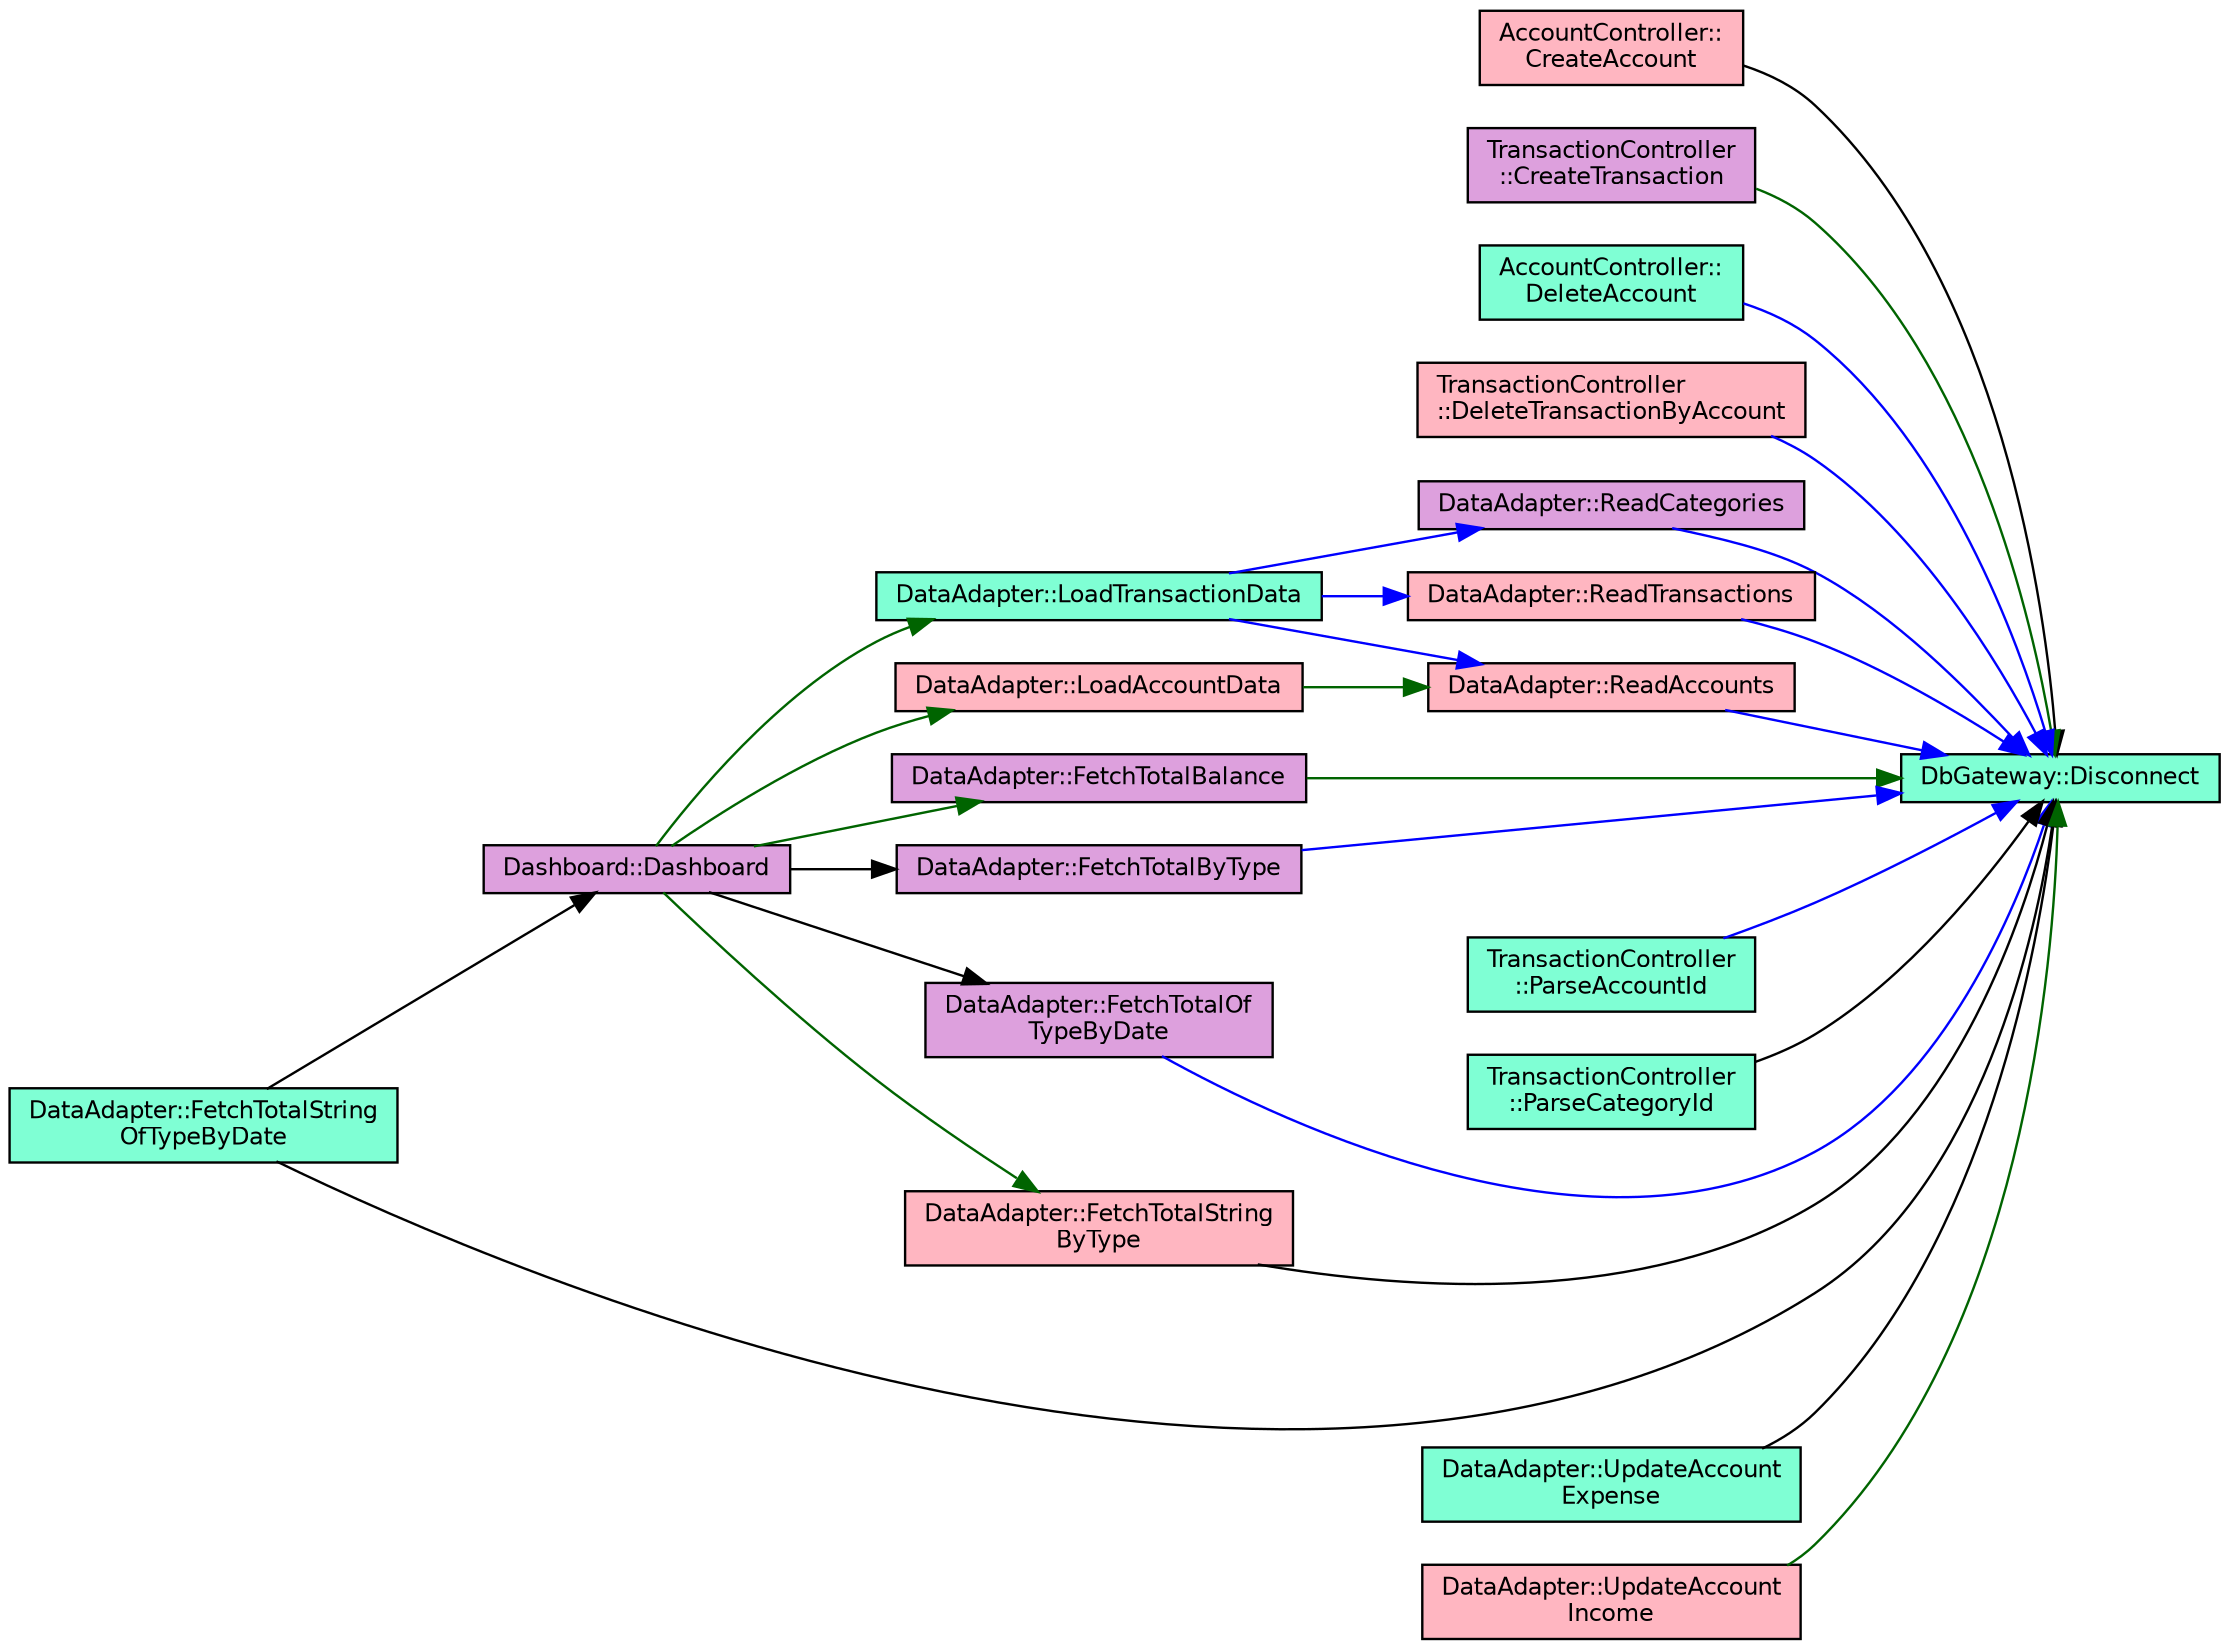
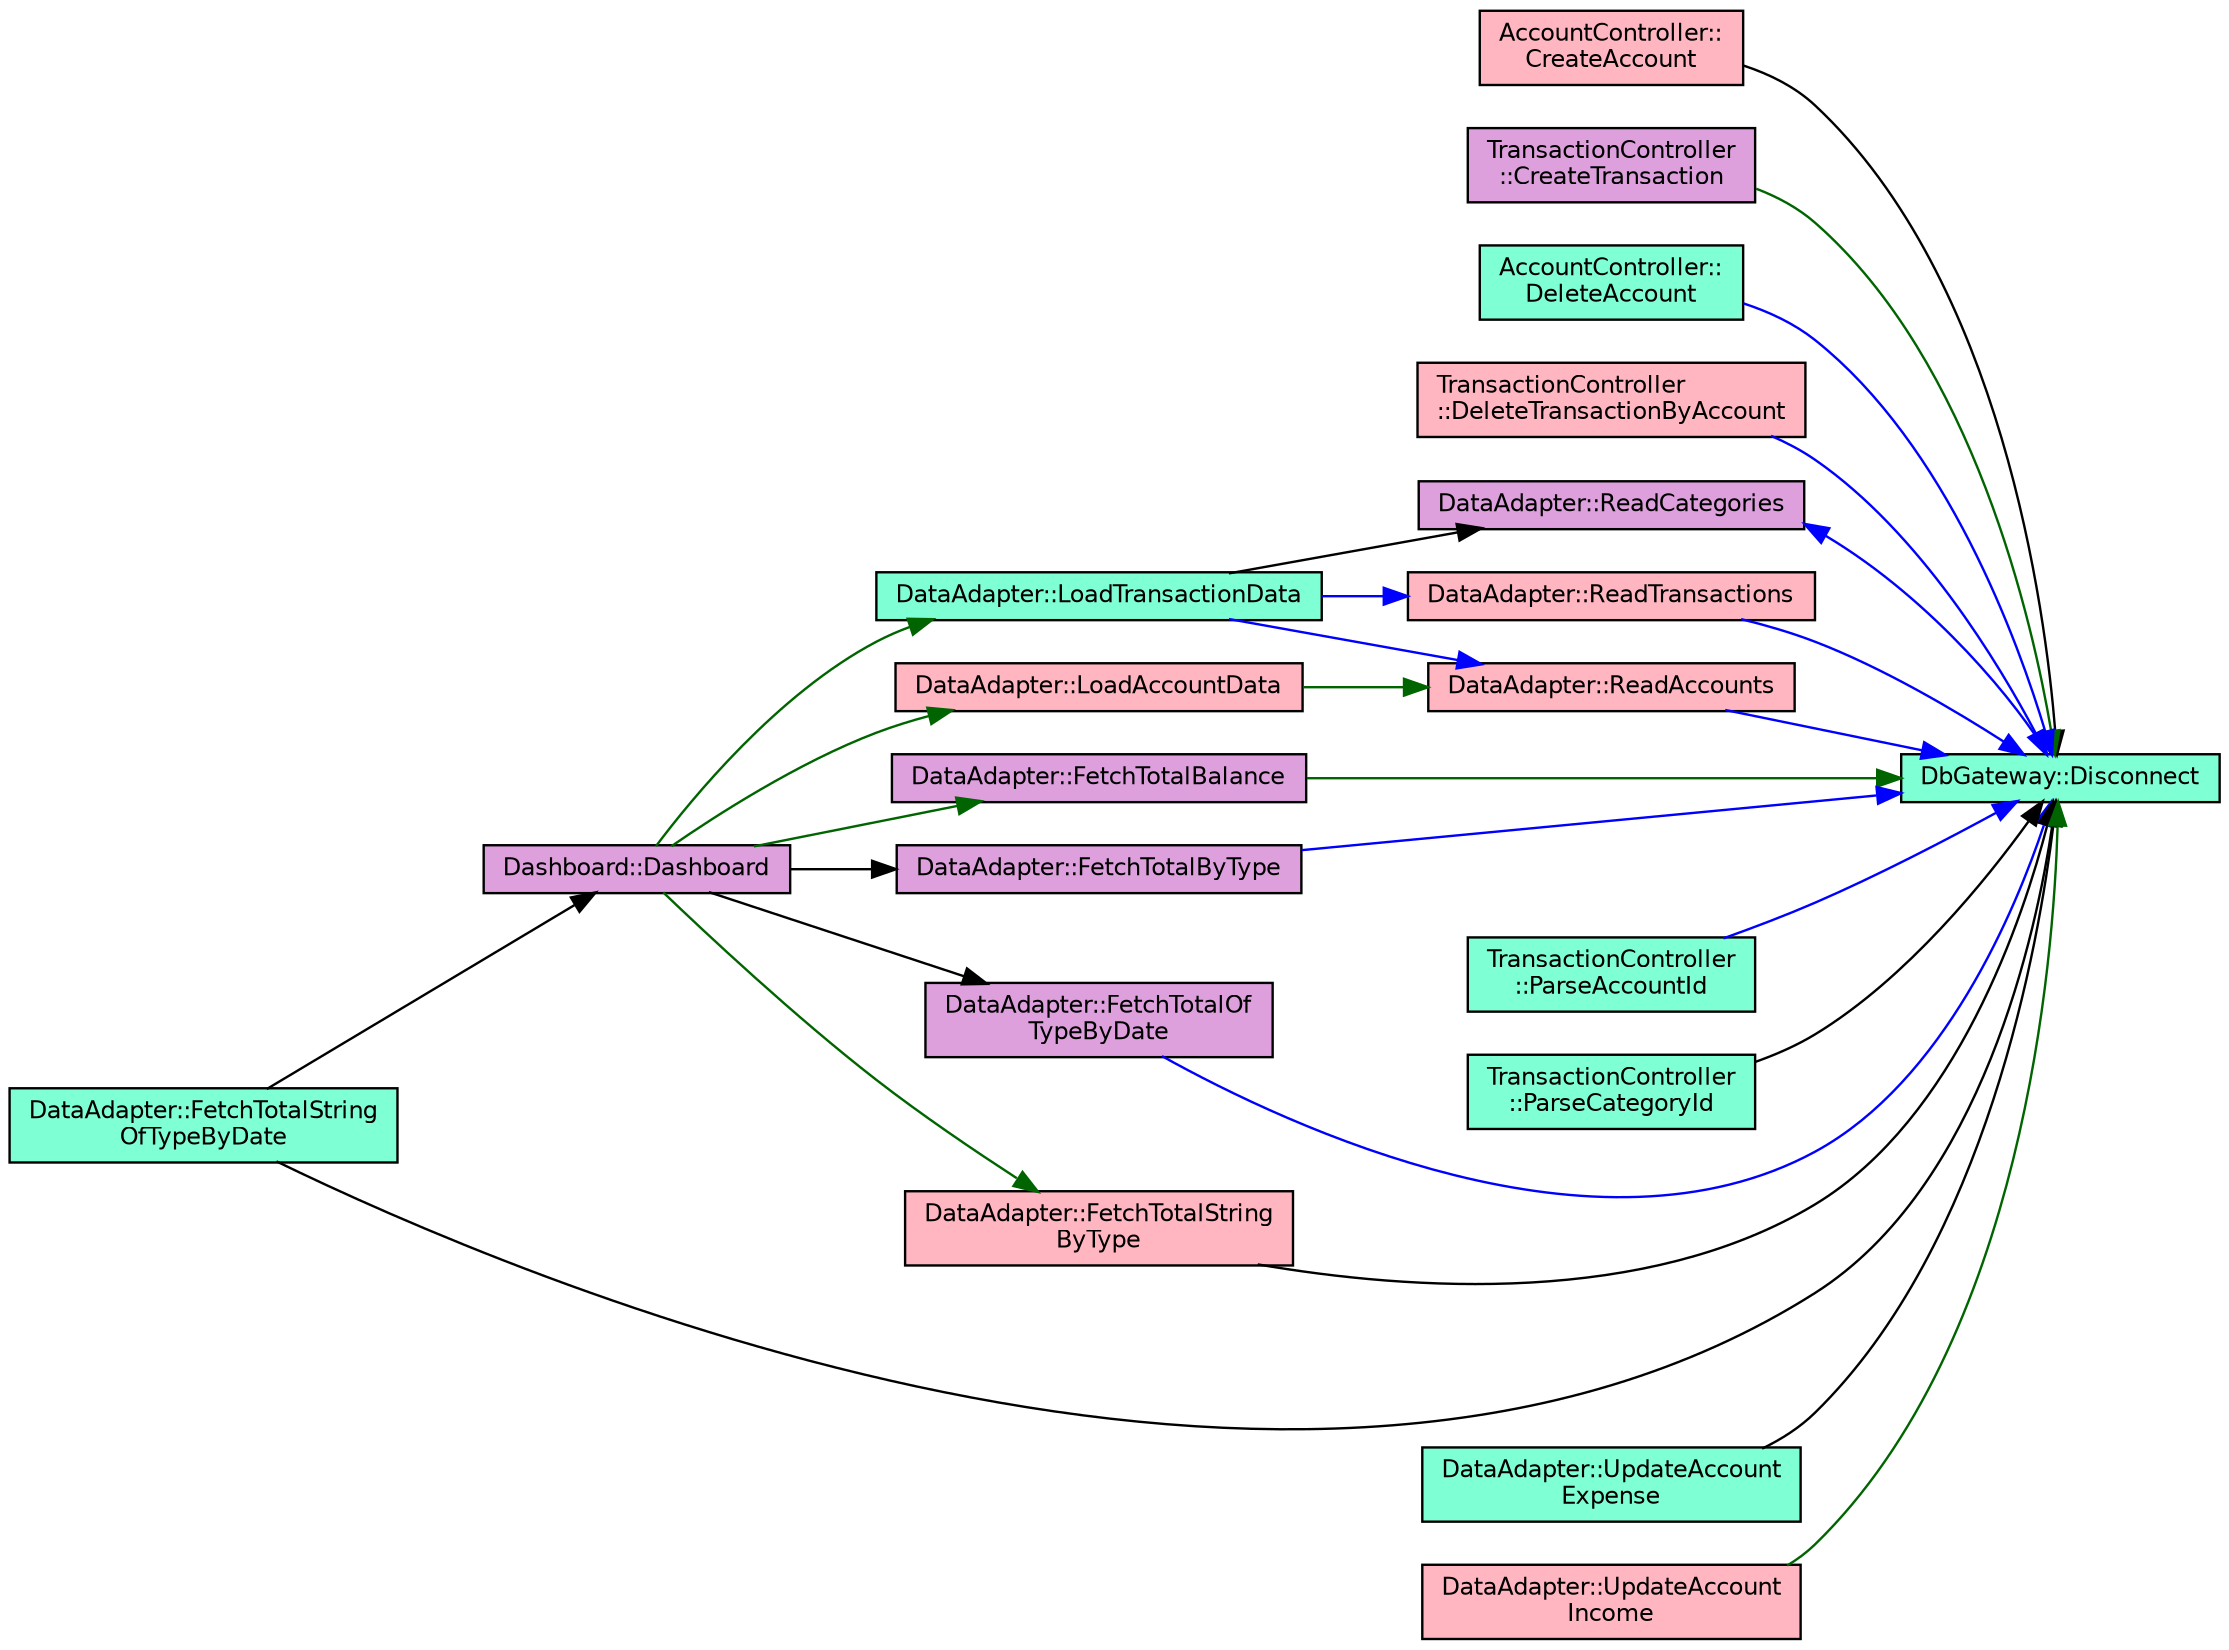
(1343, 553) -> (1343, 553)
(1861, 601) -> (1949, 633)
